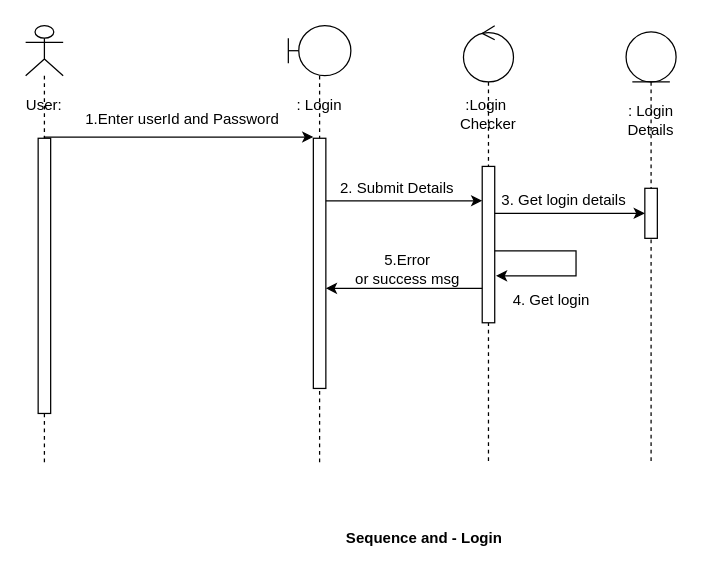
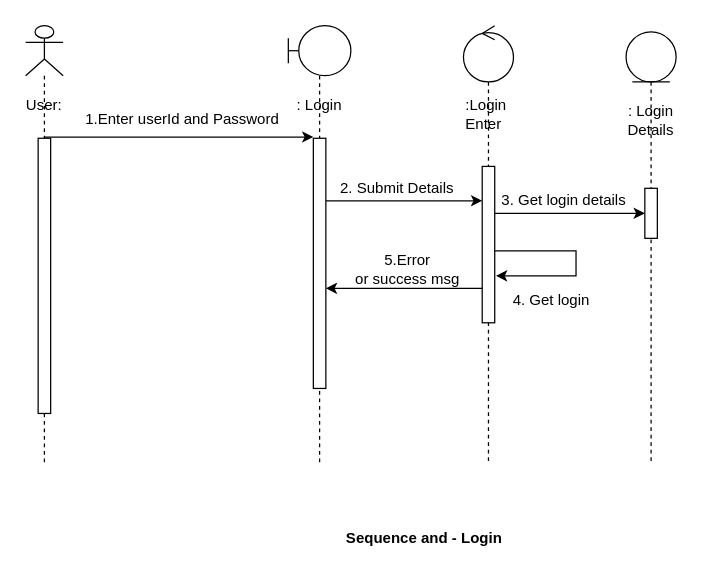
(488, 106) -> (488, 97)
